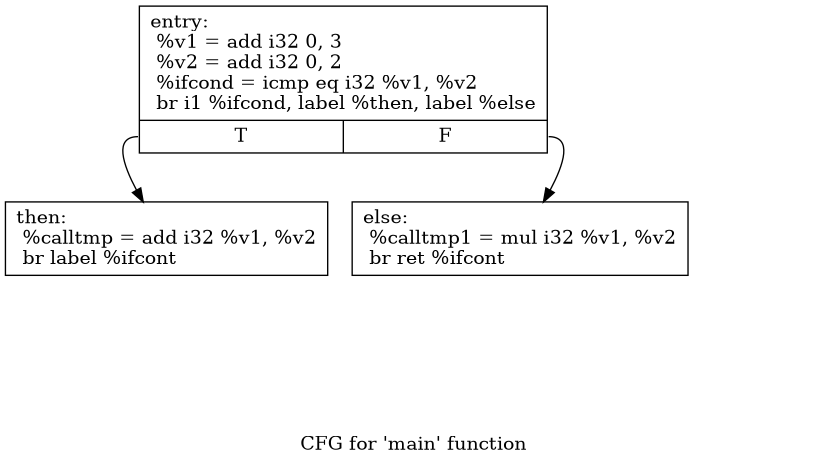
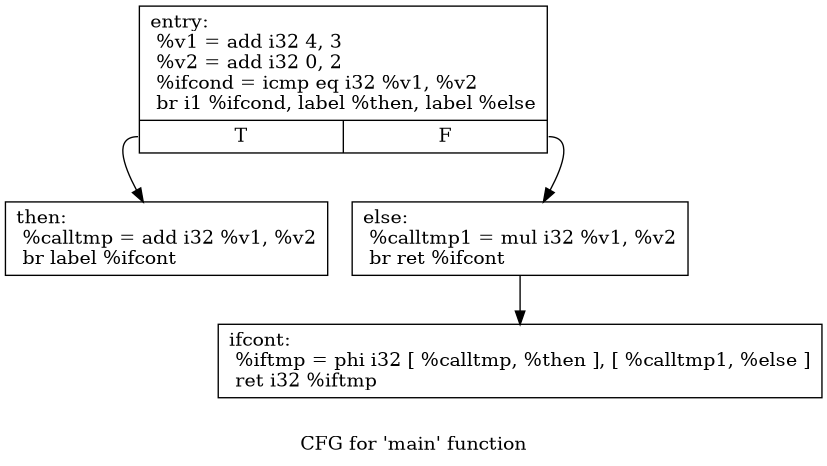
(247, 42) -> (247, 42)
none -> (520, 361)
